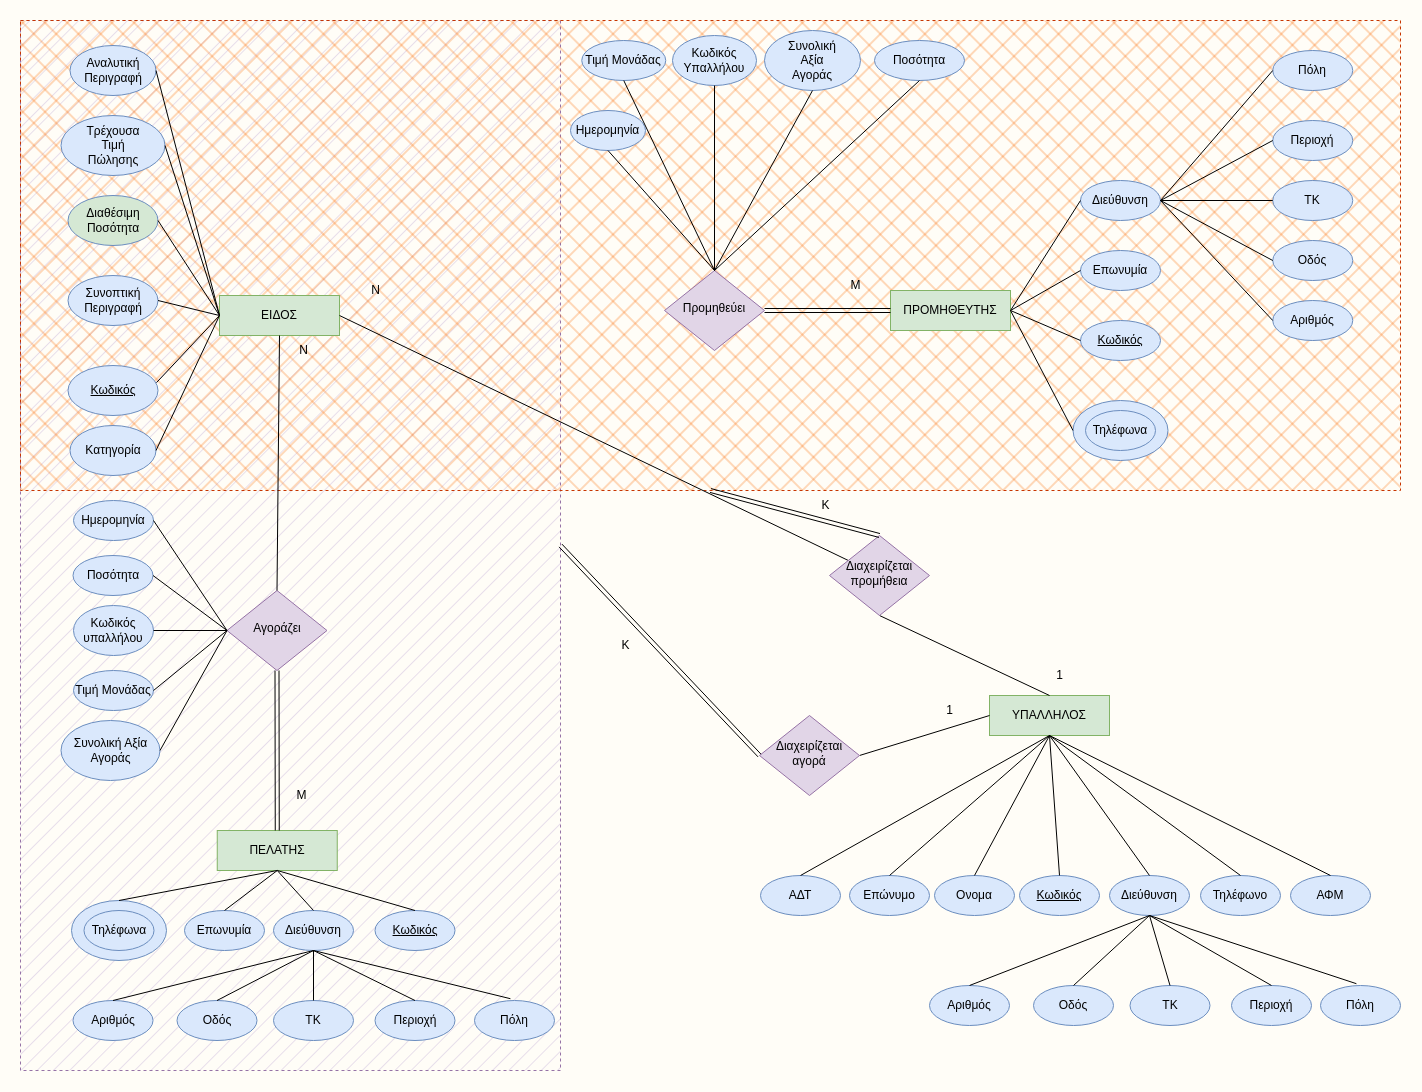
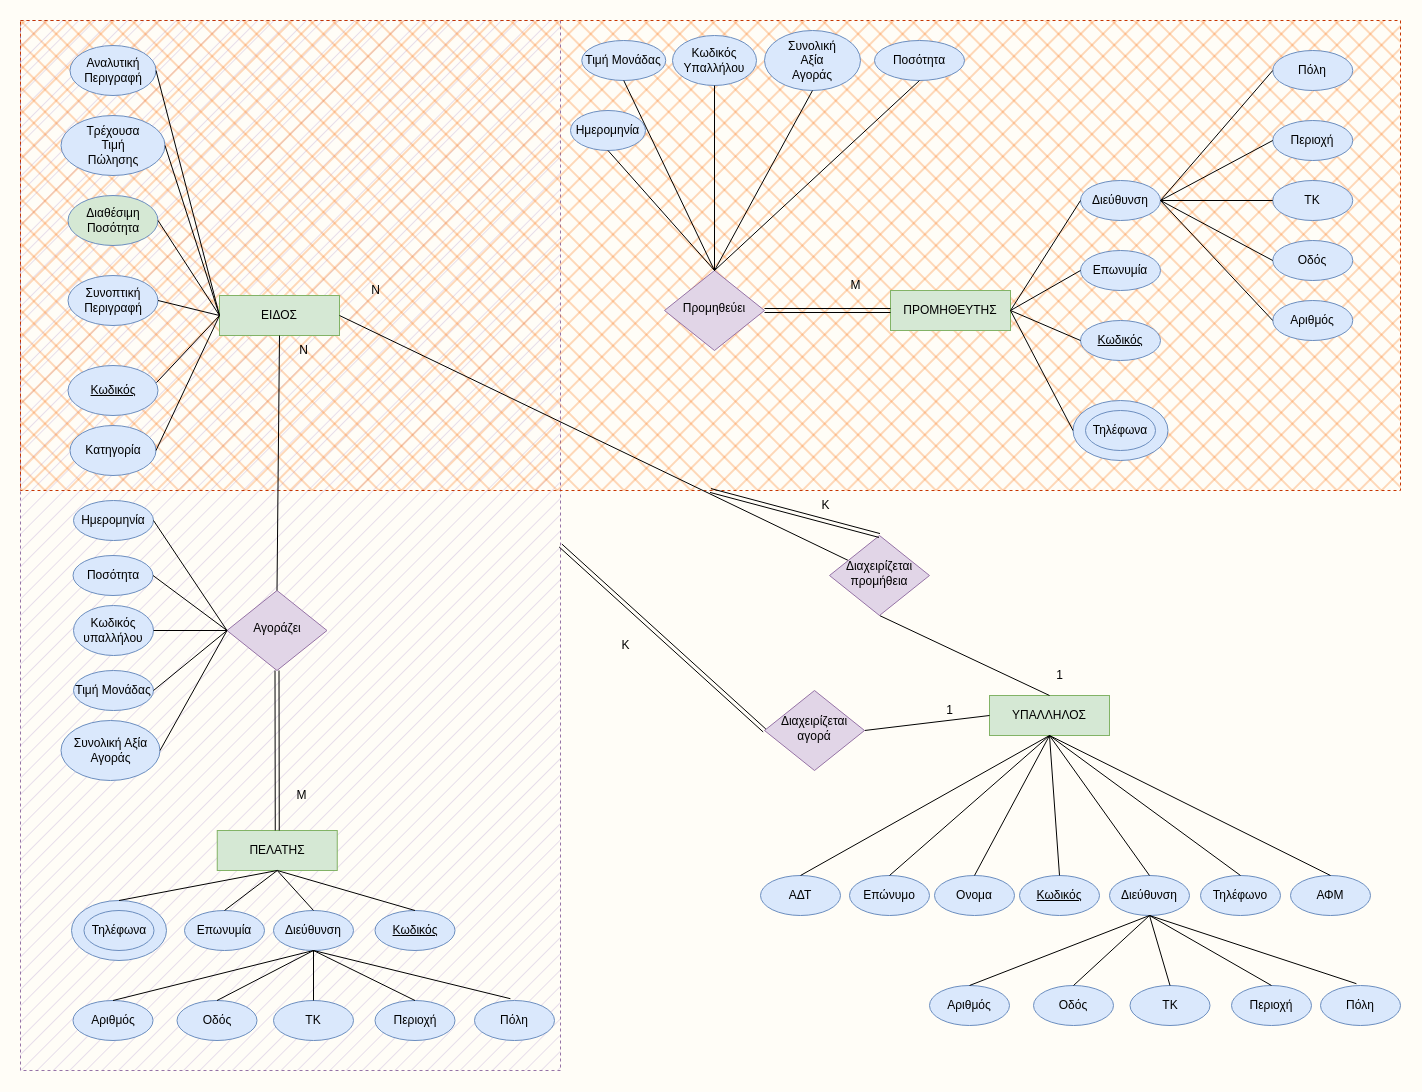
(810, 756) -> (815, 731)
